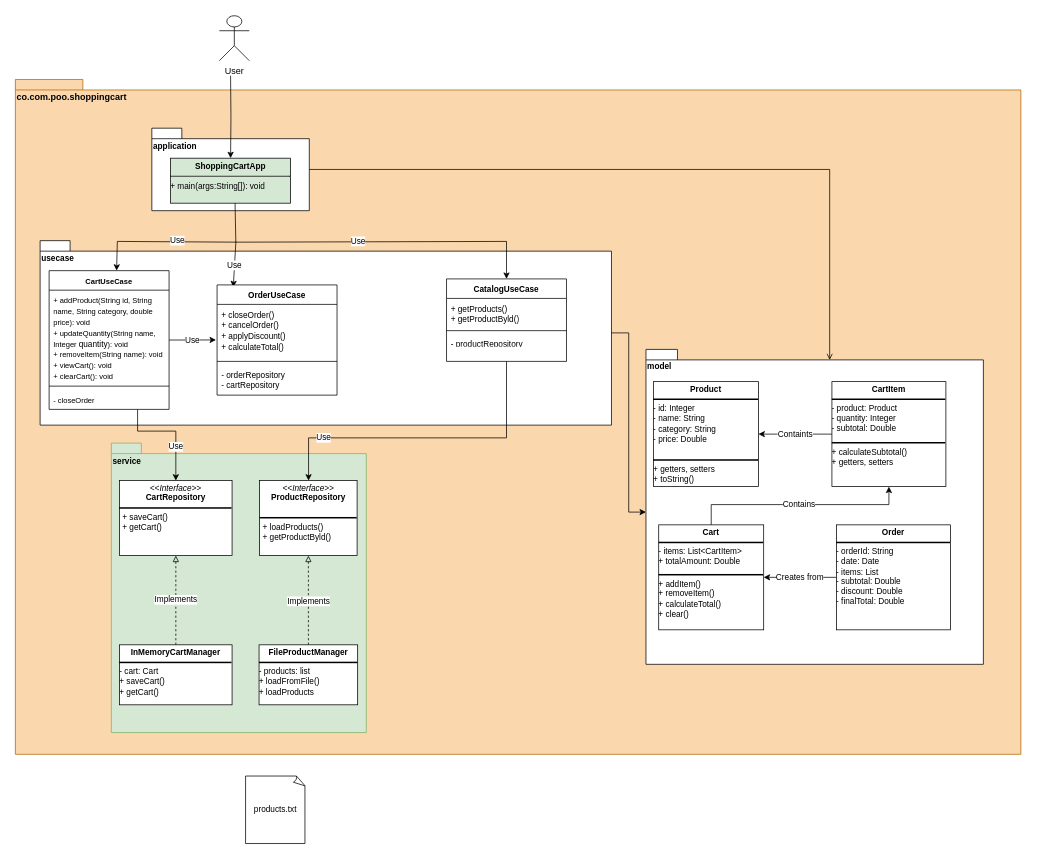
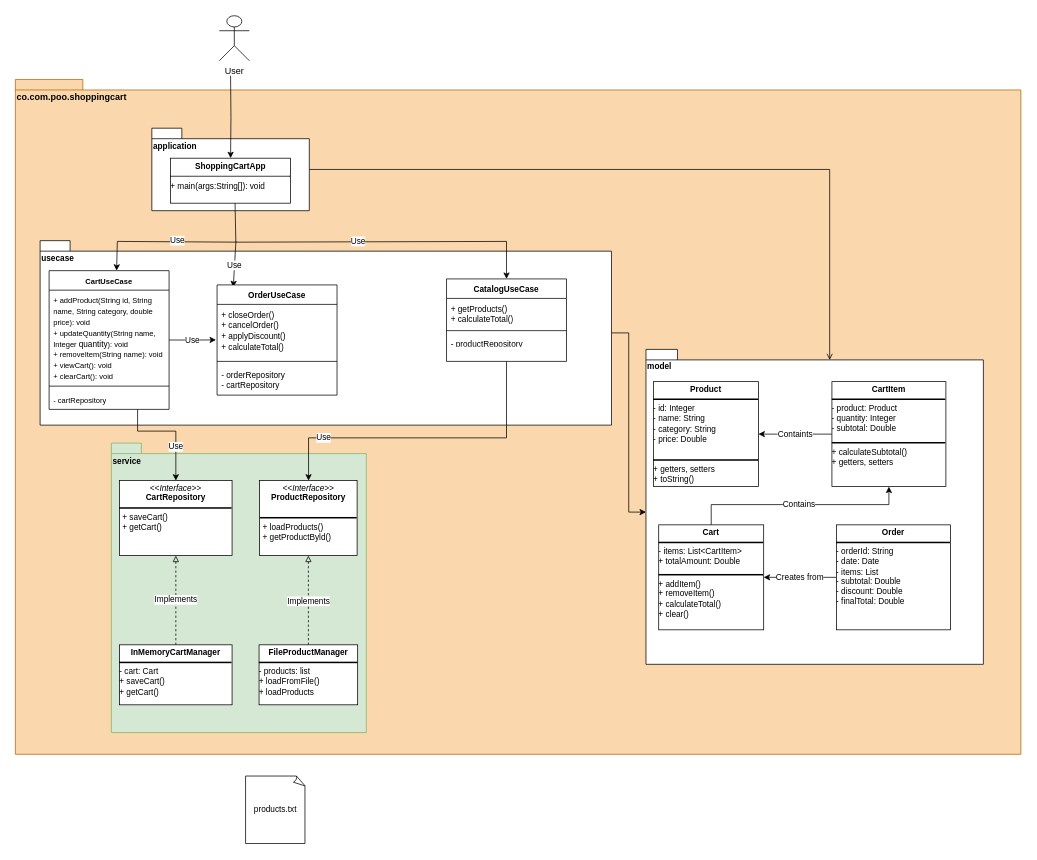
(231, 180) -> (231, 180)
(494, 314) -> (492, 314)
(82, 400) -> (92, 400)
